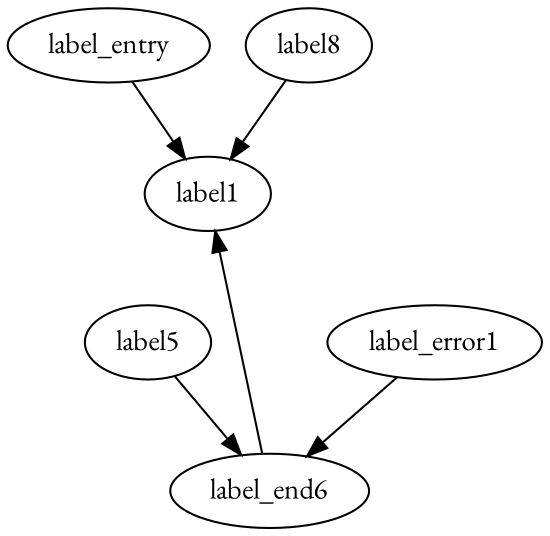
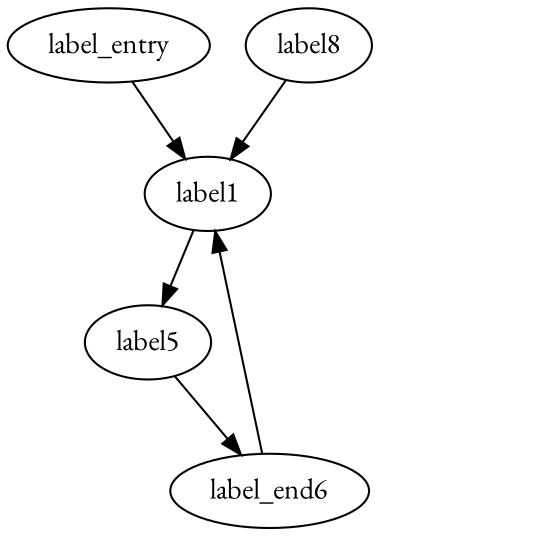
none -> (182, 258)
(435, 342) -> none
